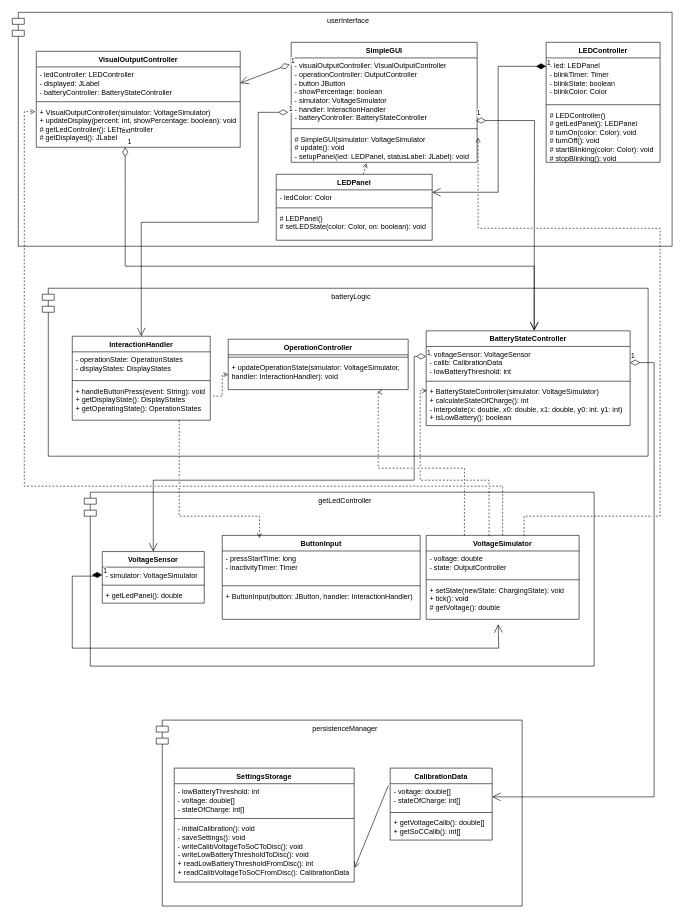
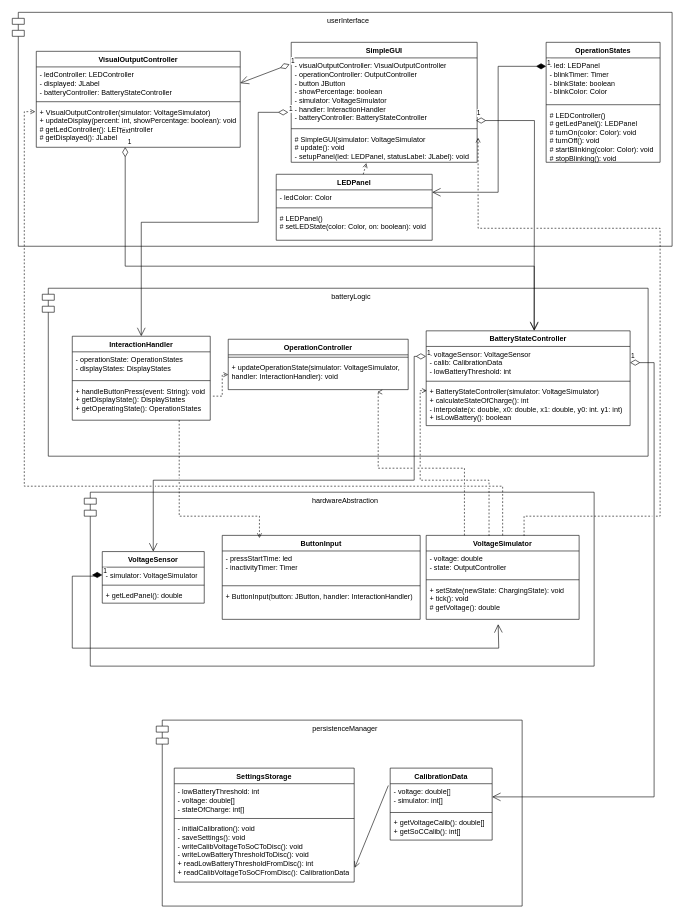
(603, 51) -> (603, 51)
(345, 501) -> (345, 501)
(267, 564) -> (267, 564)
(435, 797) -> (428, 797)
